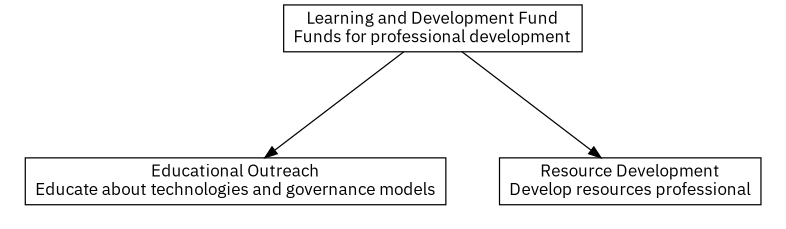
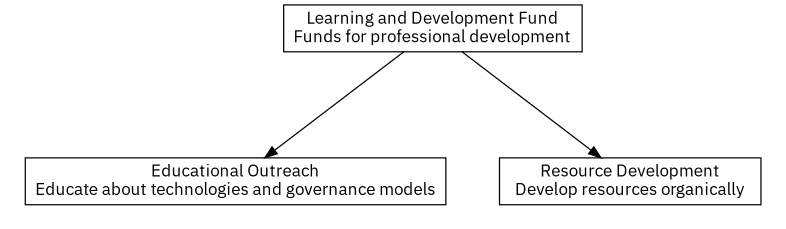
(630, 181) -> (630, 181)
